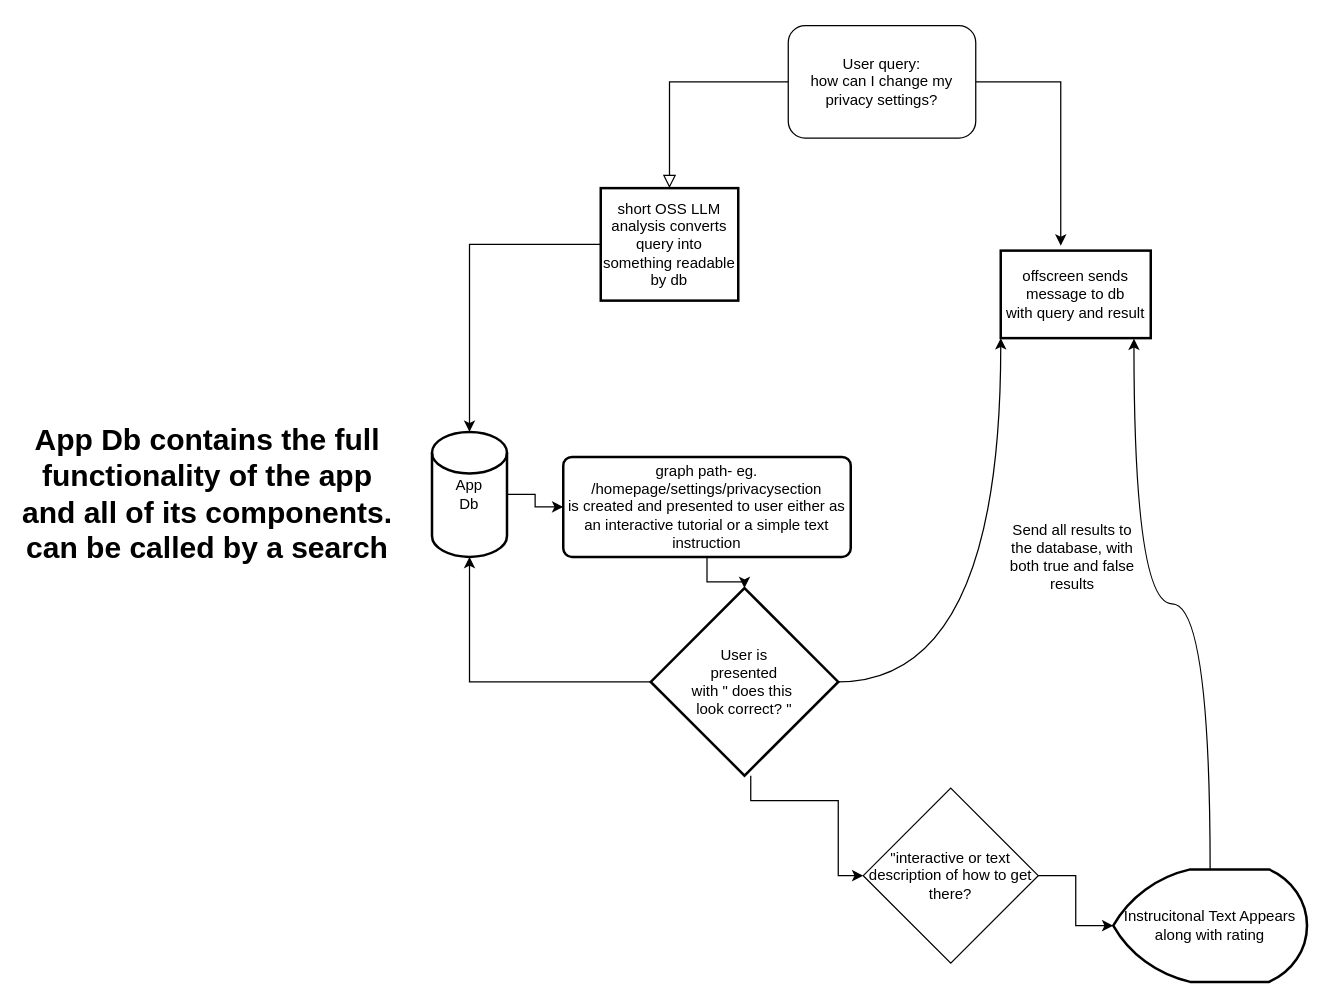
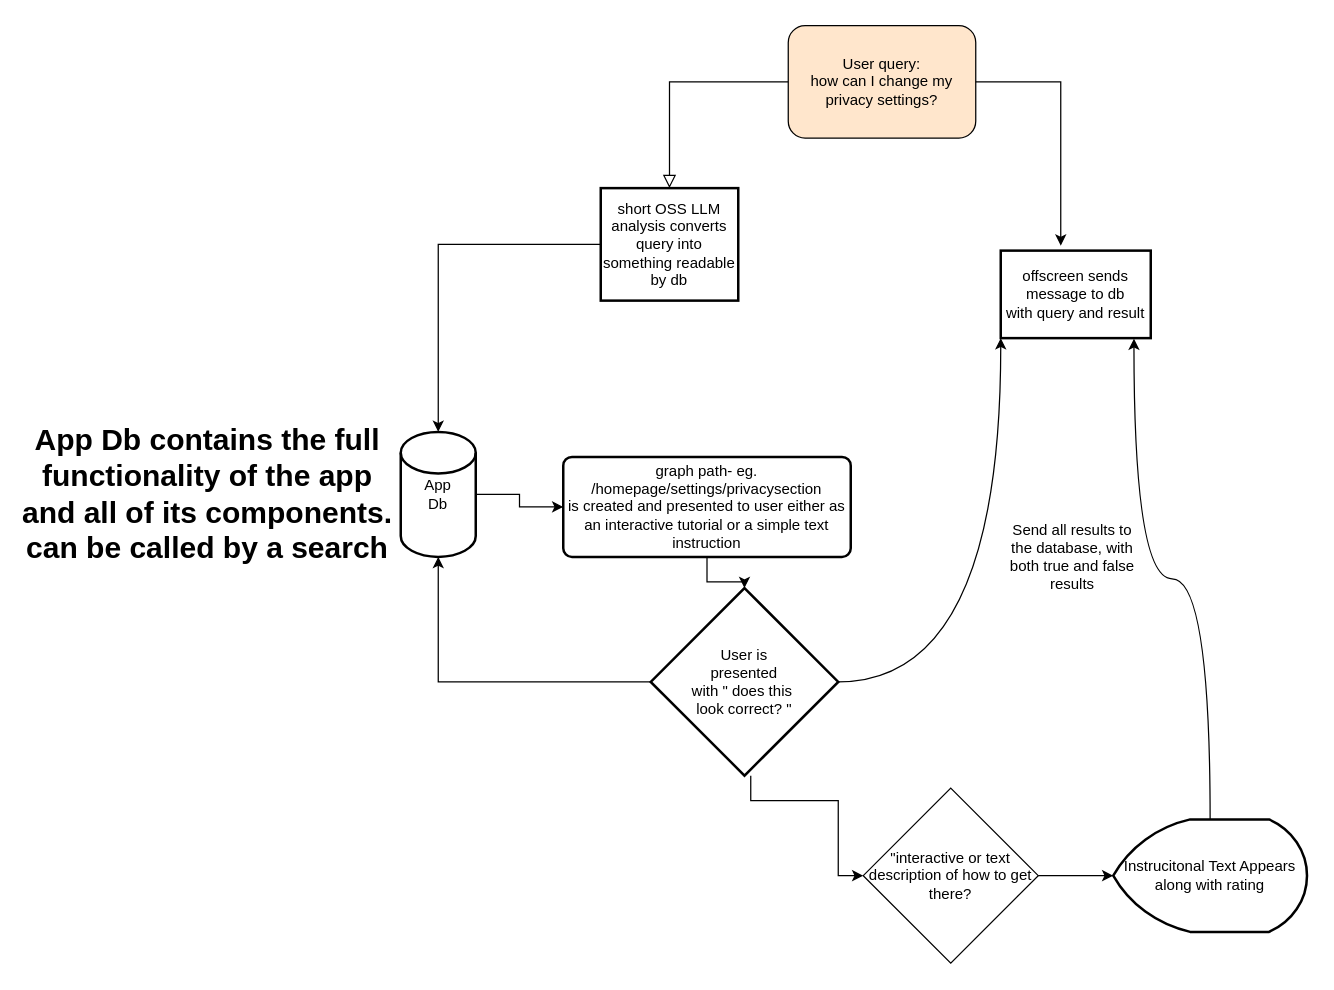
(882, 82) -> (882, 82)
(469, 494) -> (438, 494)
(1210, 926) -> (1210, 876)
